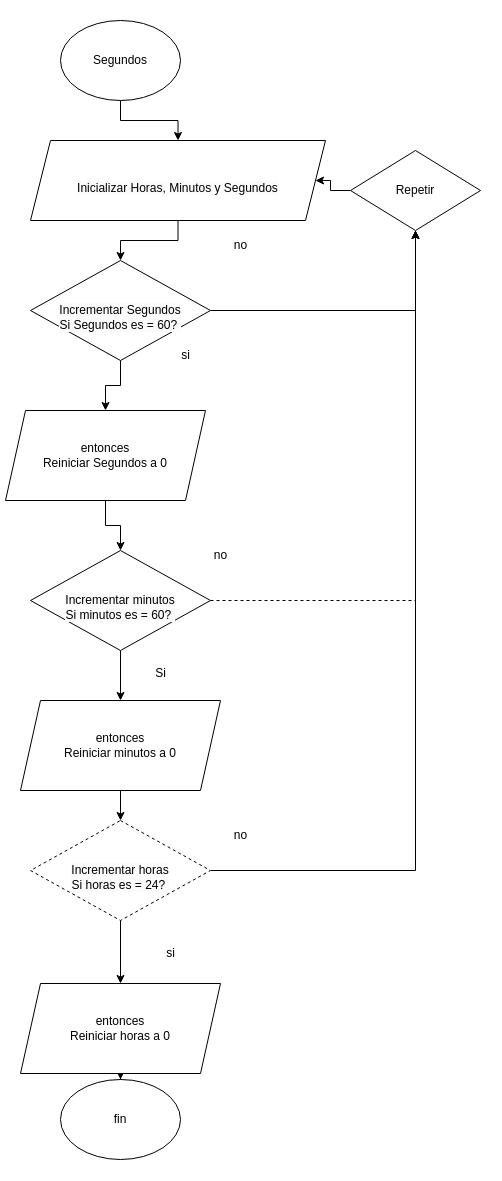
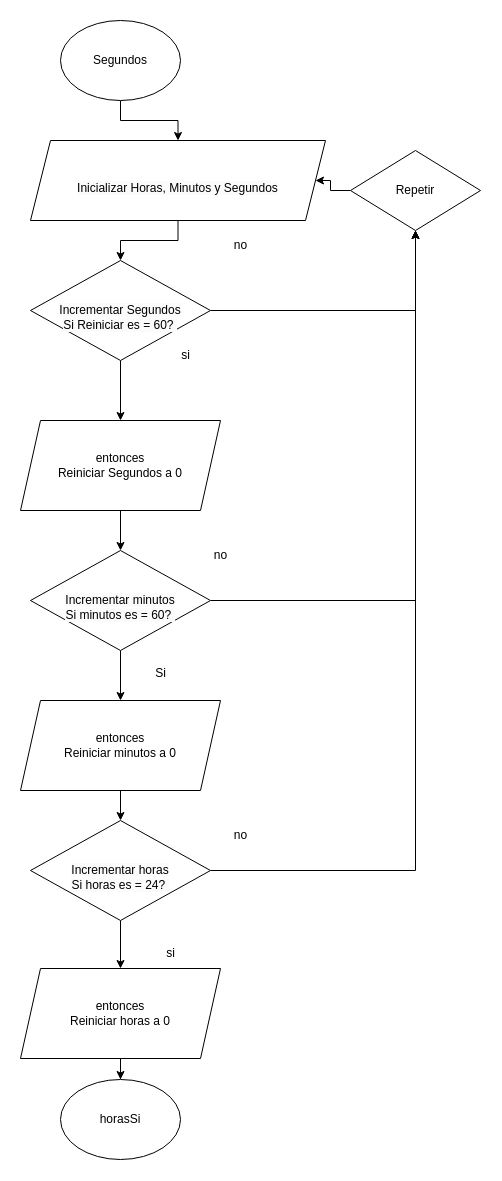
(121, 311) -> (121, 311)
(106, 456) -> (121, 466)
(312, 601) -> (312, 601)
(121, 871) -> (121, 871)
(121, 1029) -> (121, 1014)
(121, 1120) -> (121, 1120)
